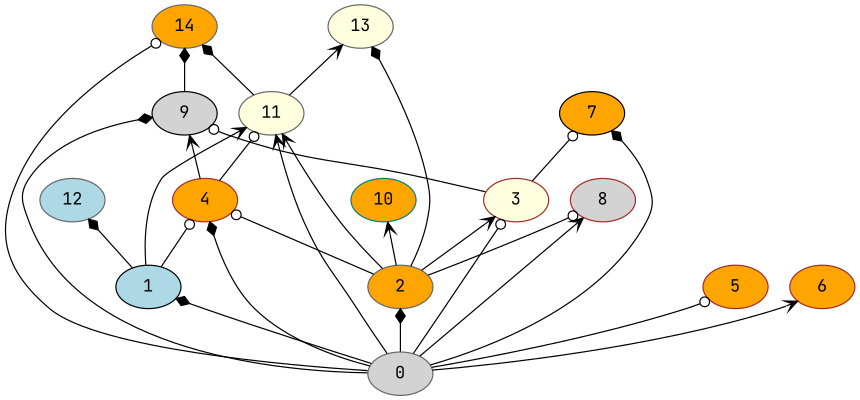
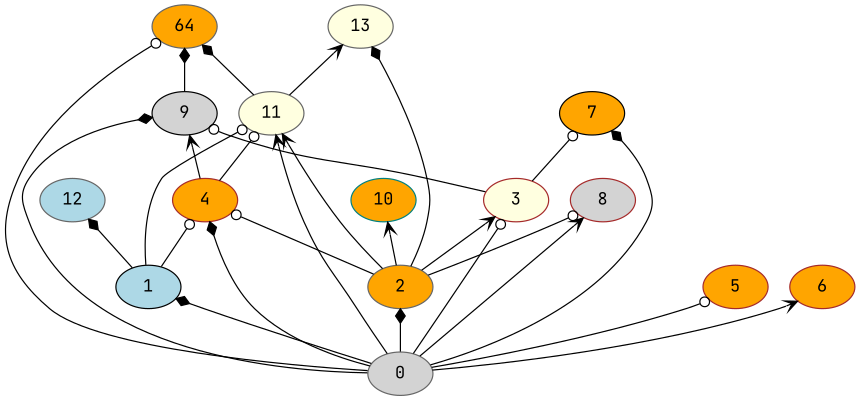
(185, 27) -> (185, 27)
(161, 179) -> (162, 178)
